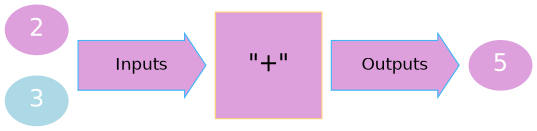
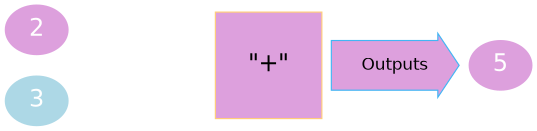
(142, 65) -> none
